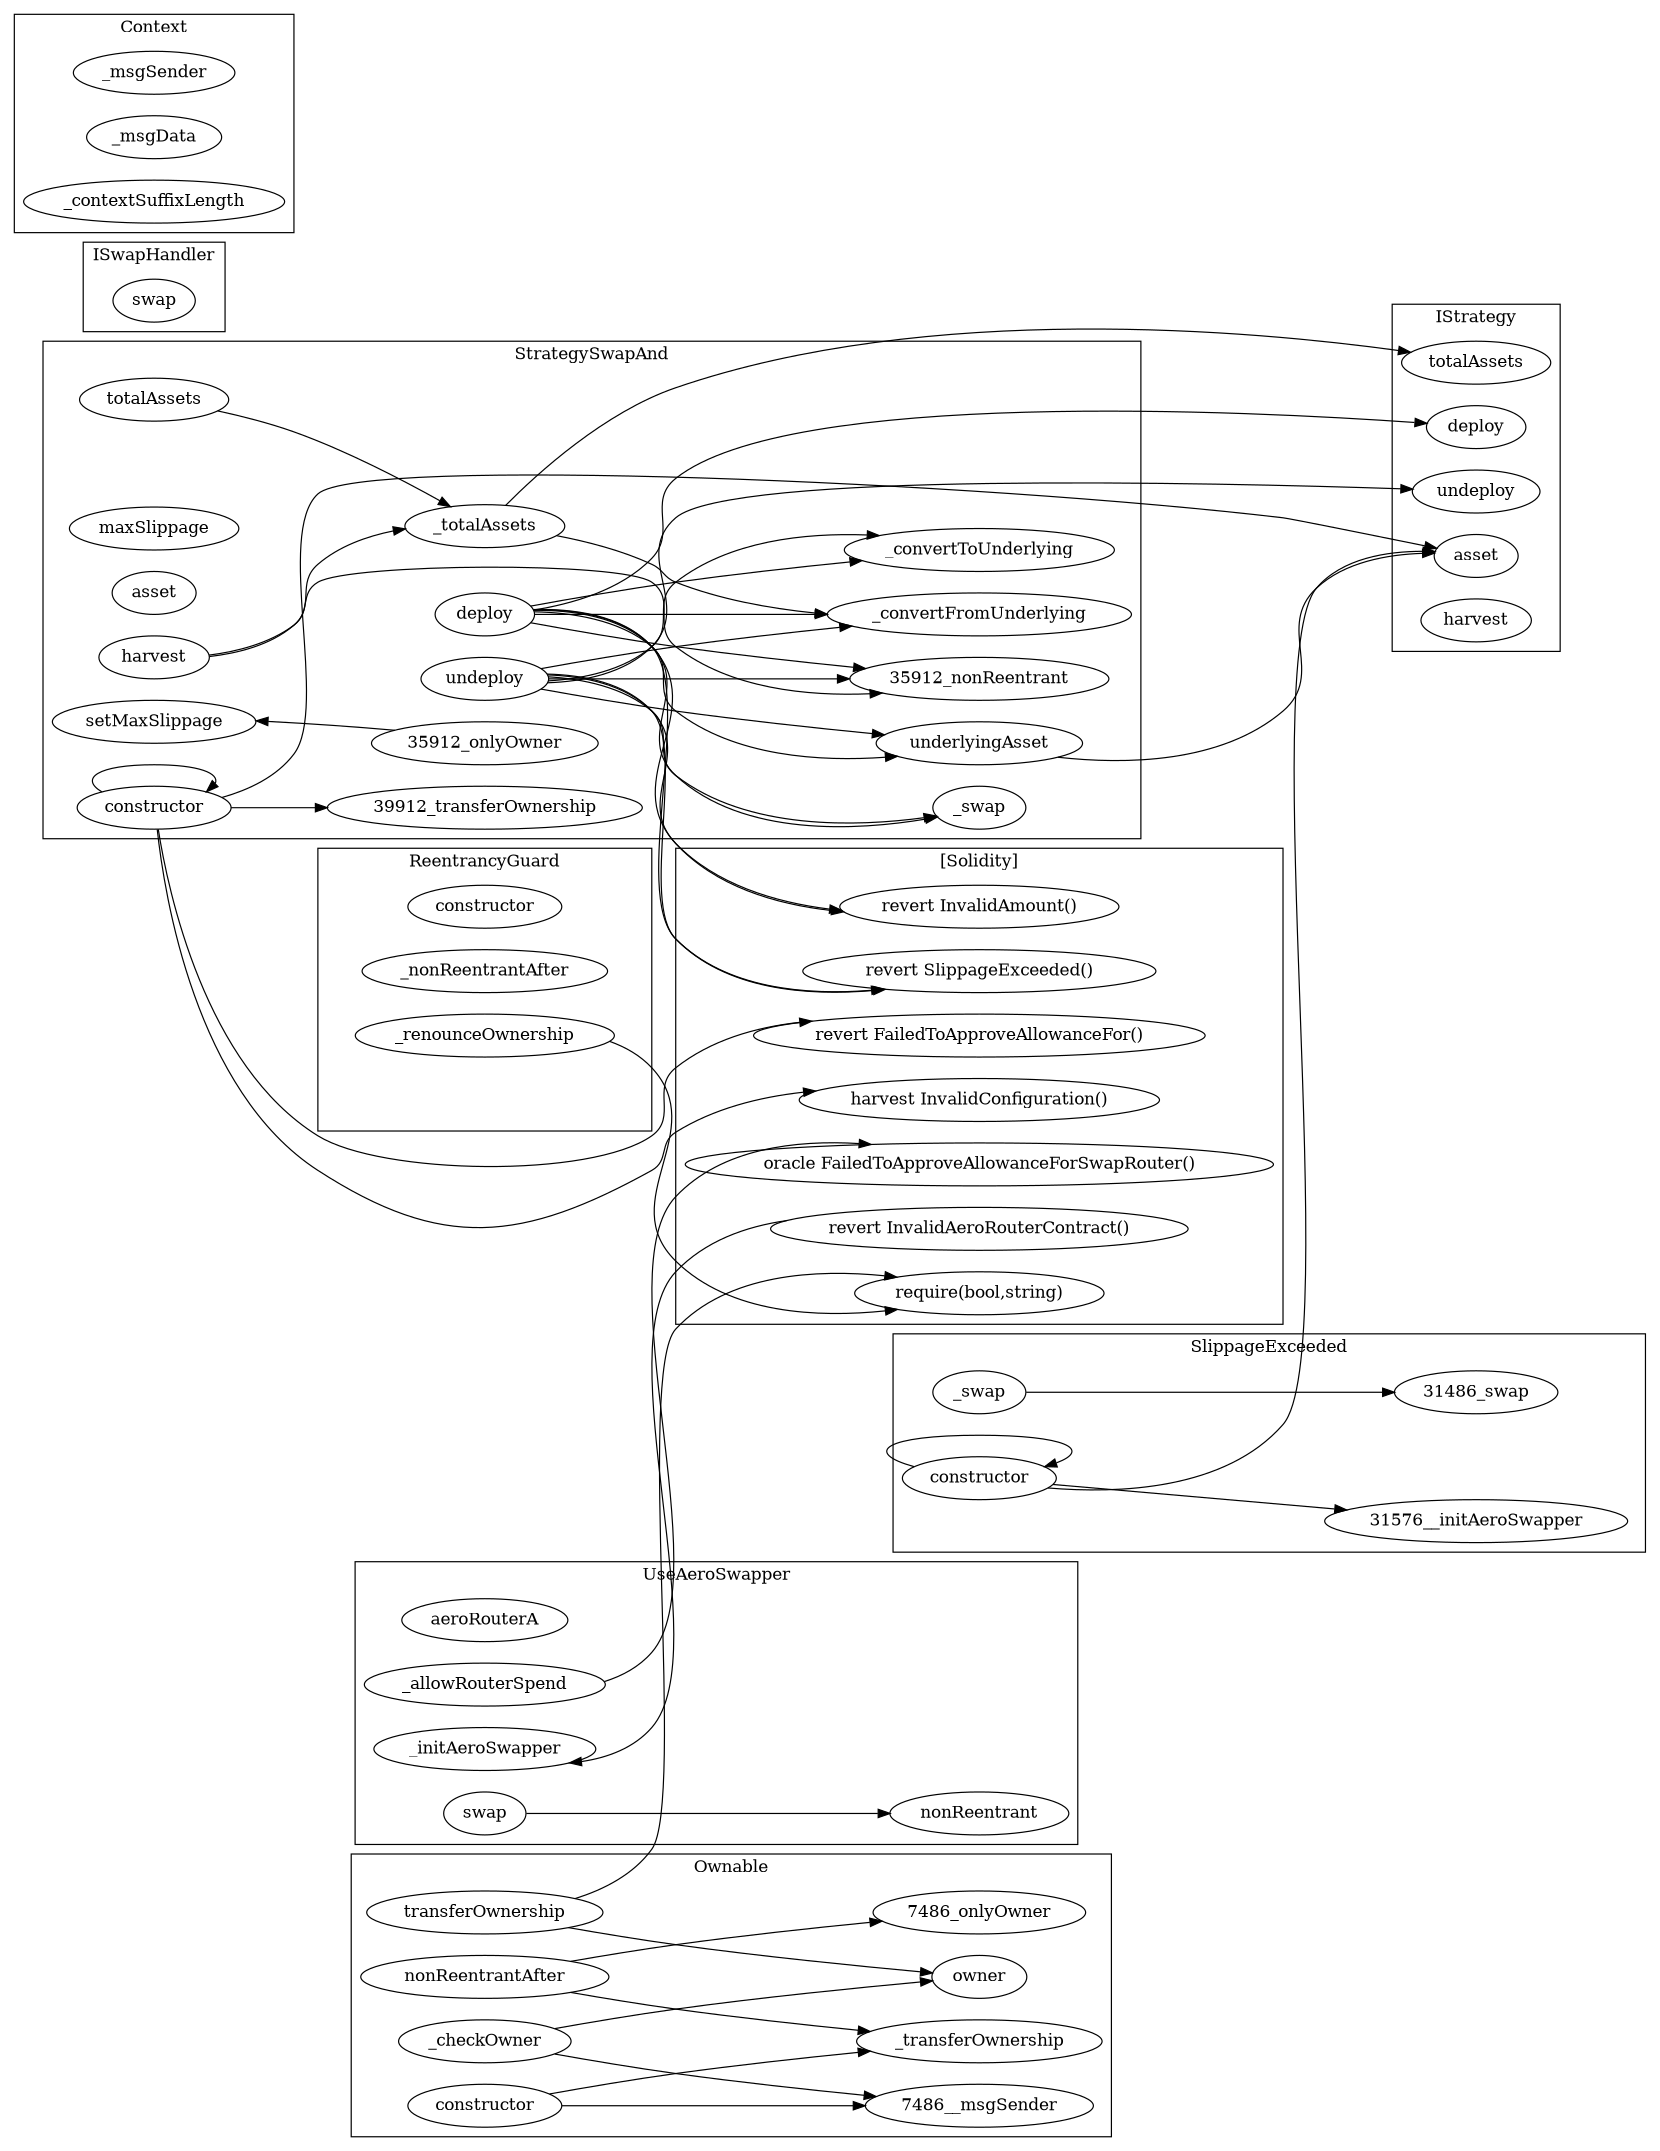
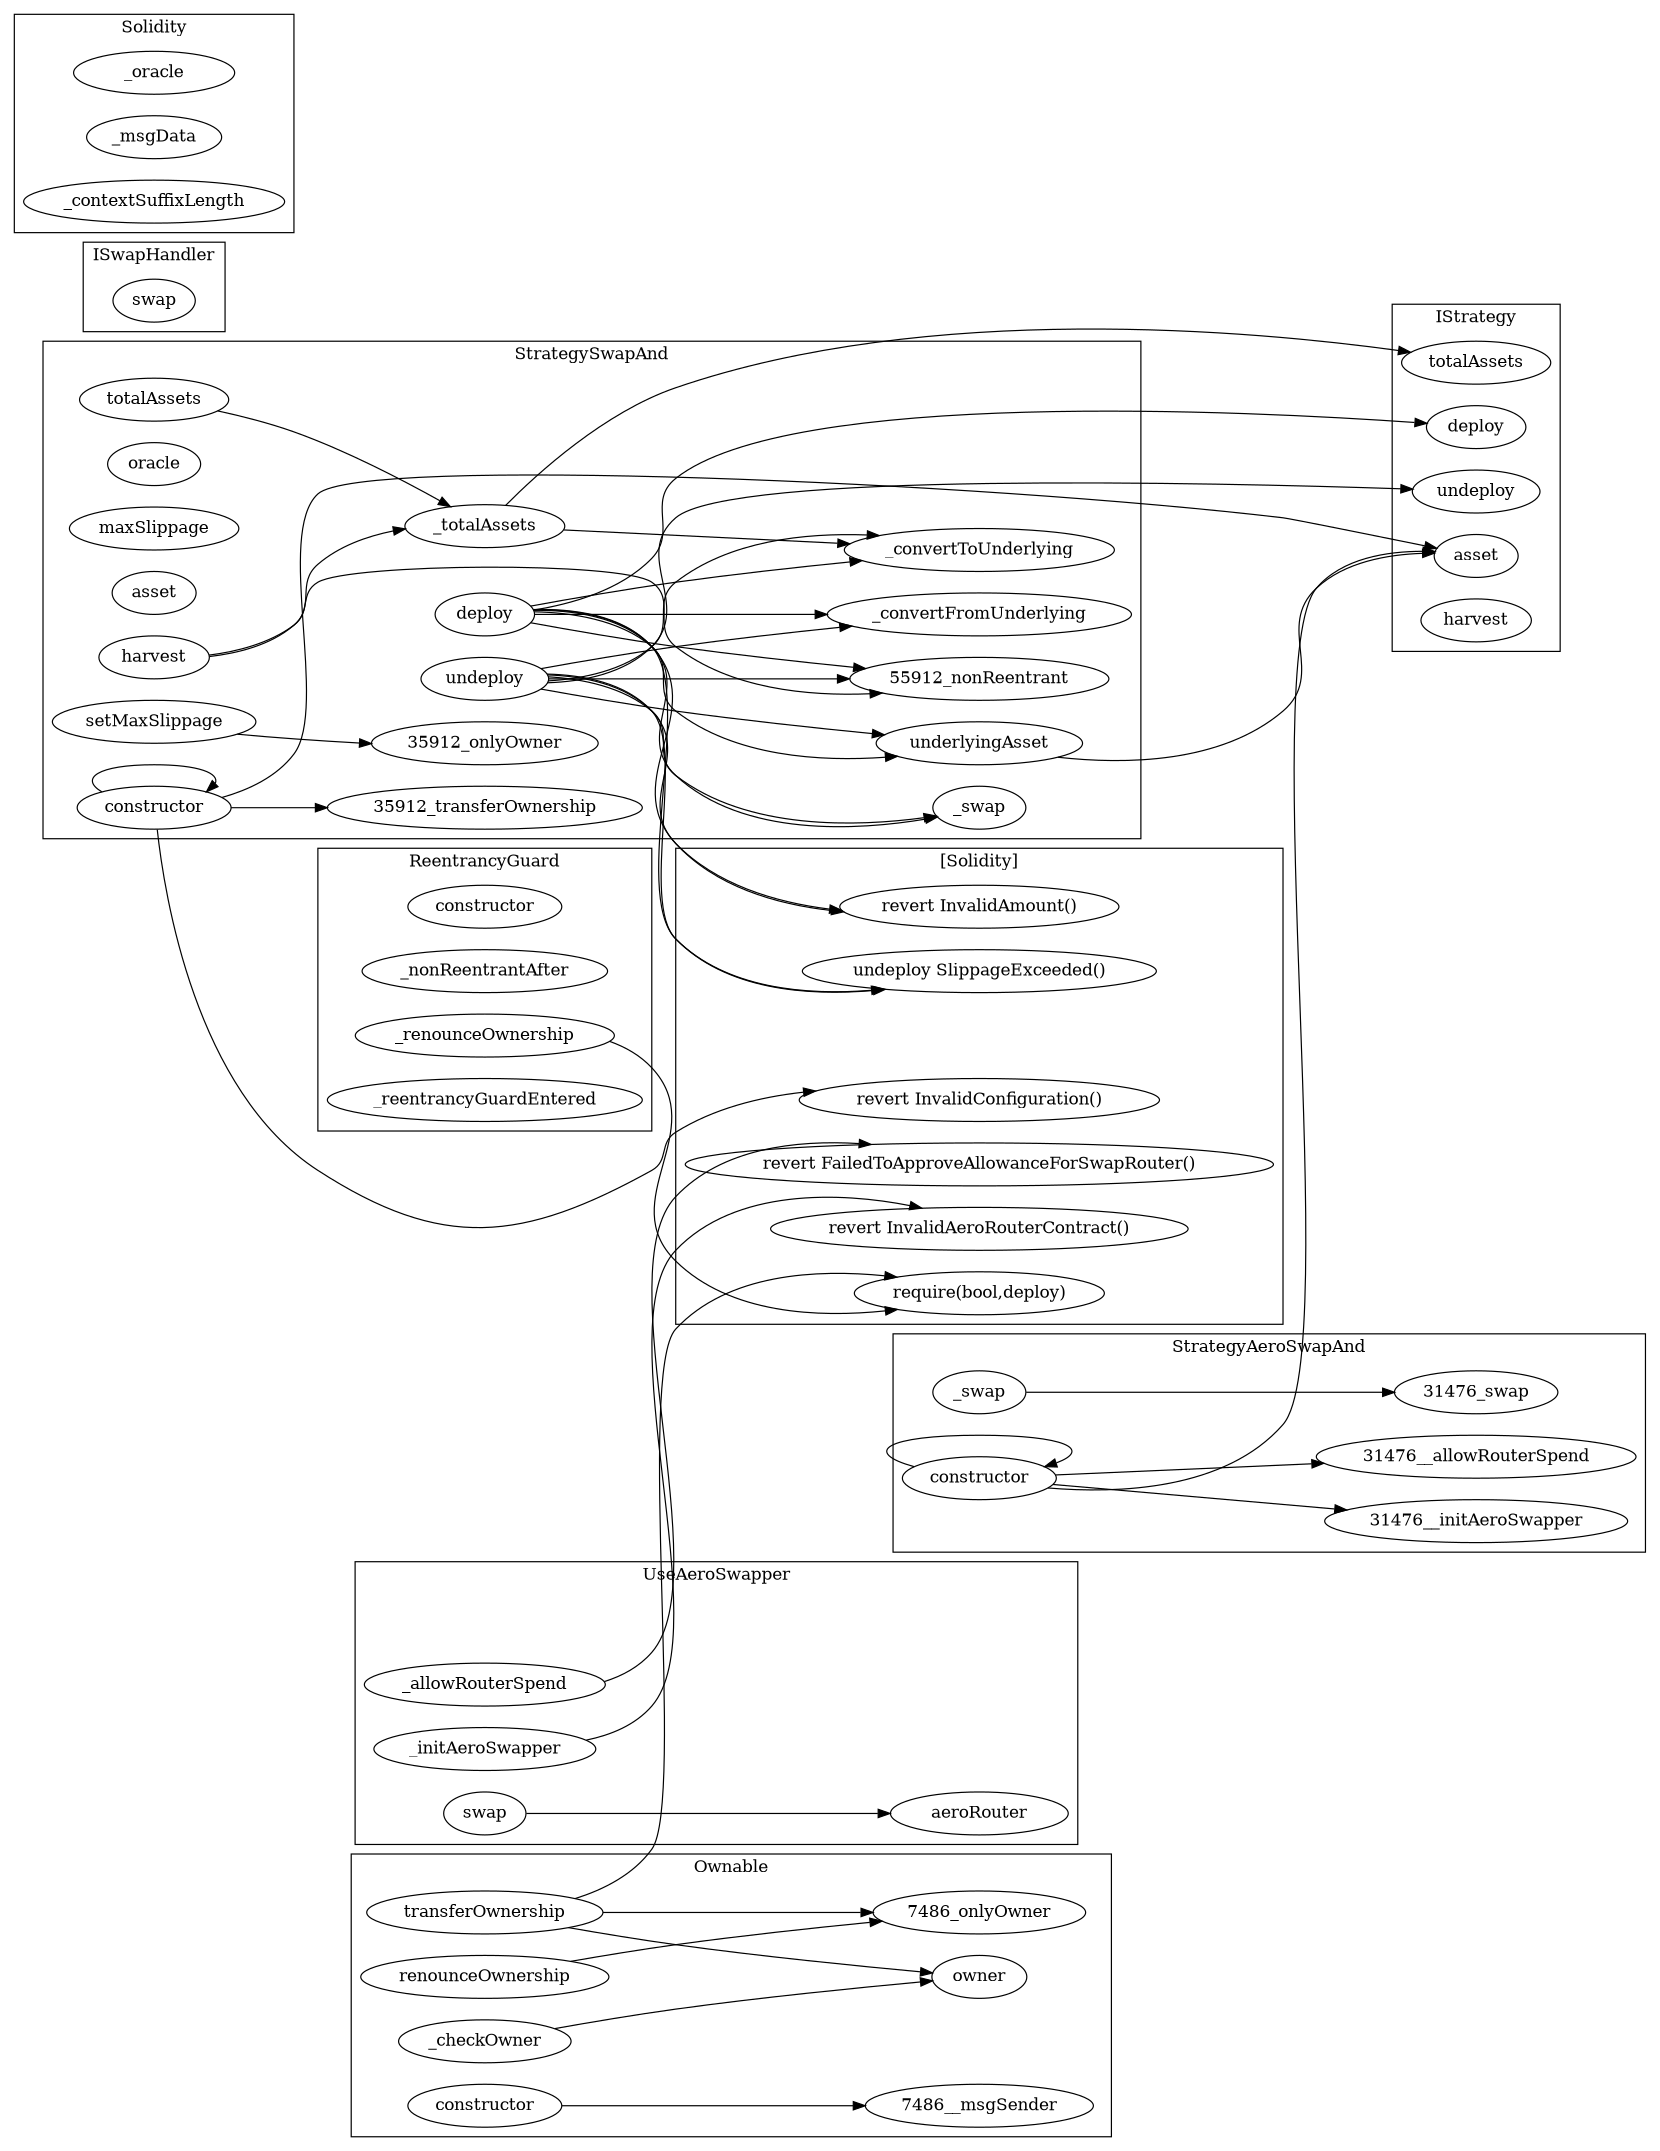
(154, 28) -> (154, 28)
(154, 73) -> (154, 73)
none -> (154, 464)
(695, 589) -> (701, 537)
(979, 679) -> (979, 679)
(332, 725) -> (292, 739)
(485, 808) -> (485, 808)
(979, 971) -> (979, 971)
(979, 1036) -> none
none -> (485, 1100)
(979, 1100) -> (979, 1100)
(979, 1164) -> (979, 1164)
(979, 1293) -> (979, 1293)
(1269, 1348) -> (1269, 1348)
(1476, 1392) -> (1476, 1392)
none -> (1476, 1457)
(1476, 1521) -> (1476, 1521)
(485, 1620) -> none
(673, 1627) -> (664, 1275)
(979, 1813) -> (979, 1813)
none -> (732, 1912)
(485, 1977) -> (485, 1977)
(979, 2041) -> none
(709, 2078) -> none
